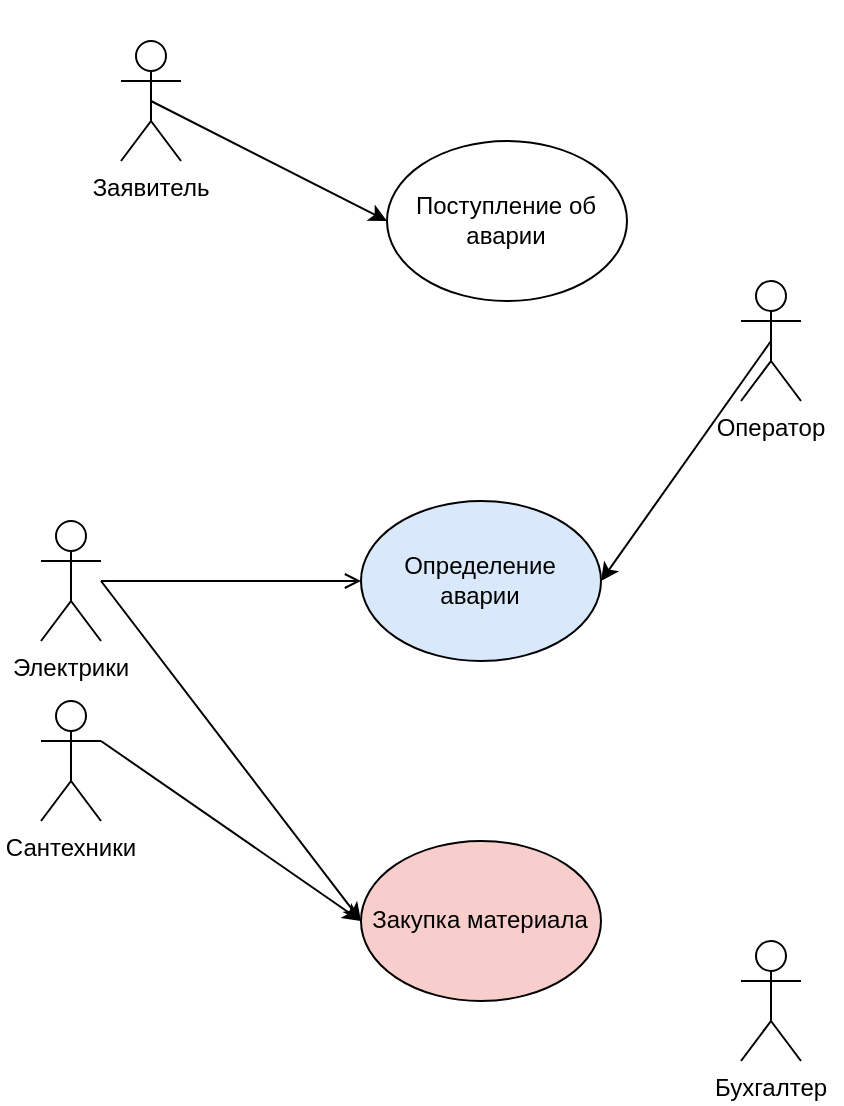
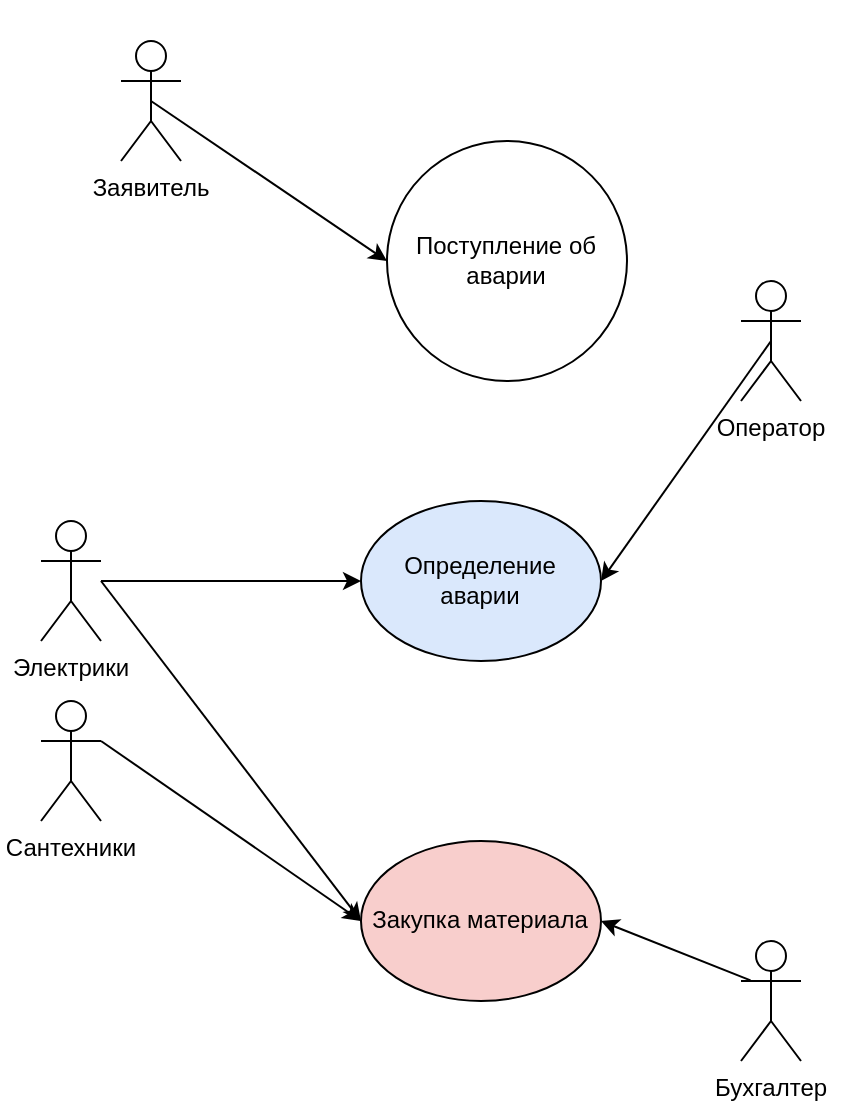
(507, 221) -> (507, 261)
(349, 581) -> (346, 581)
none -> (678, 952)
